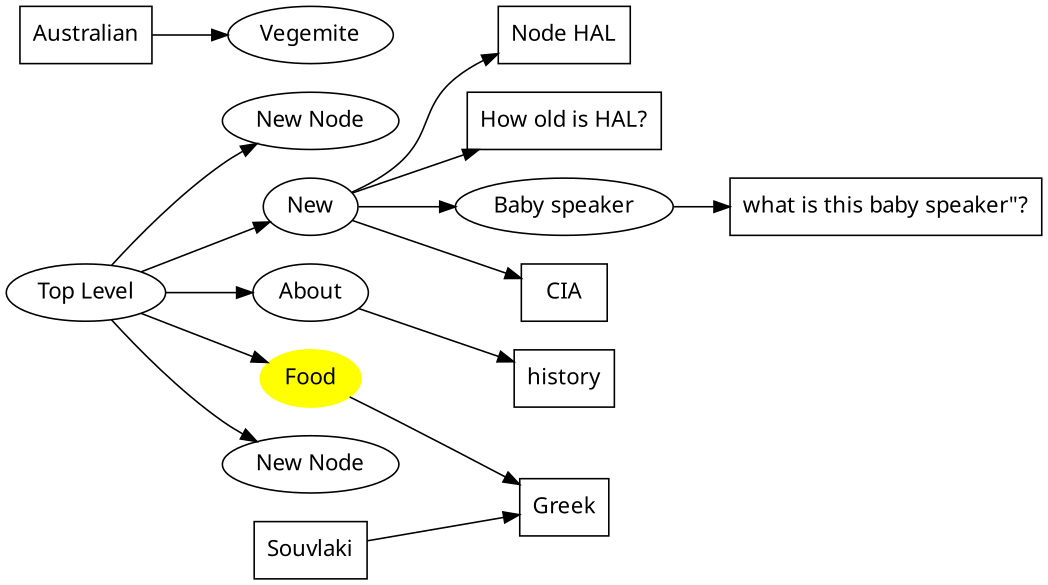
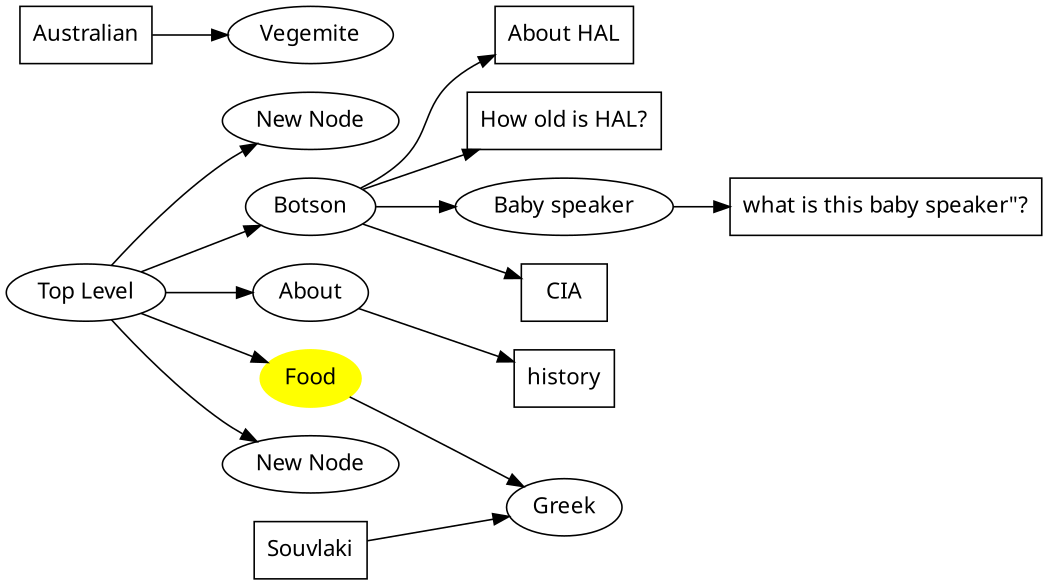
(564, 35) -> (564, 35)
(311, 207) -> (311, 207)
(564, 507) -> (564, 507)
